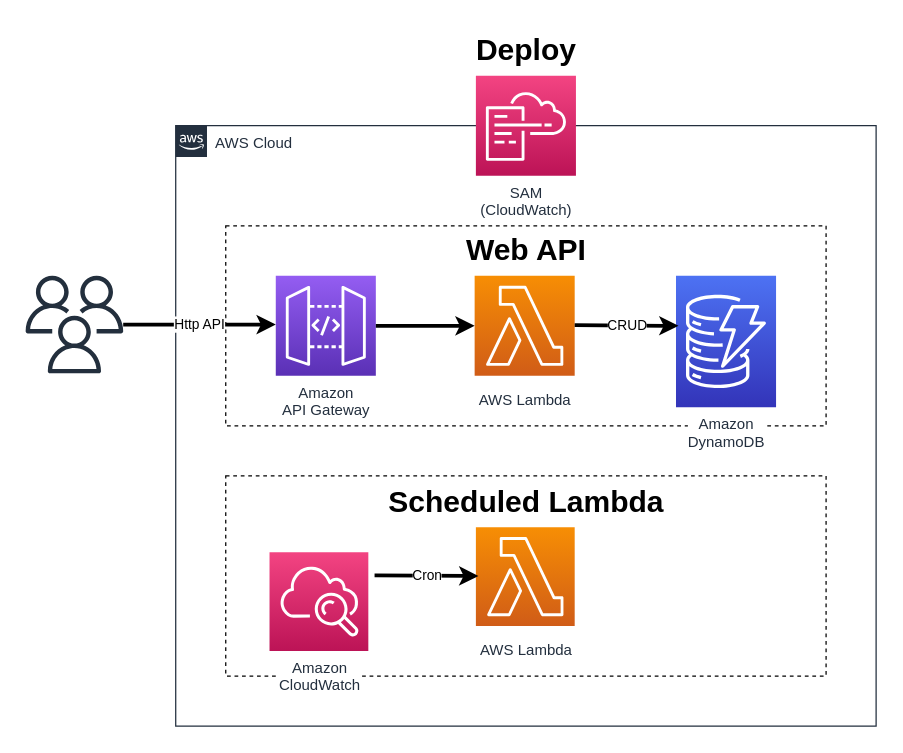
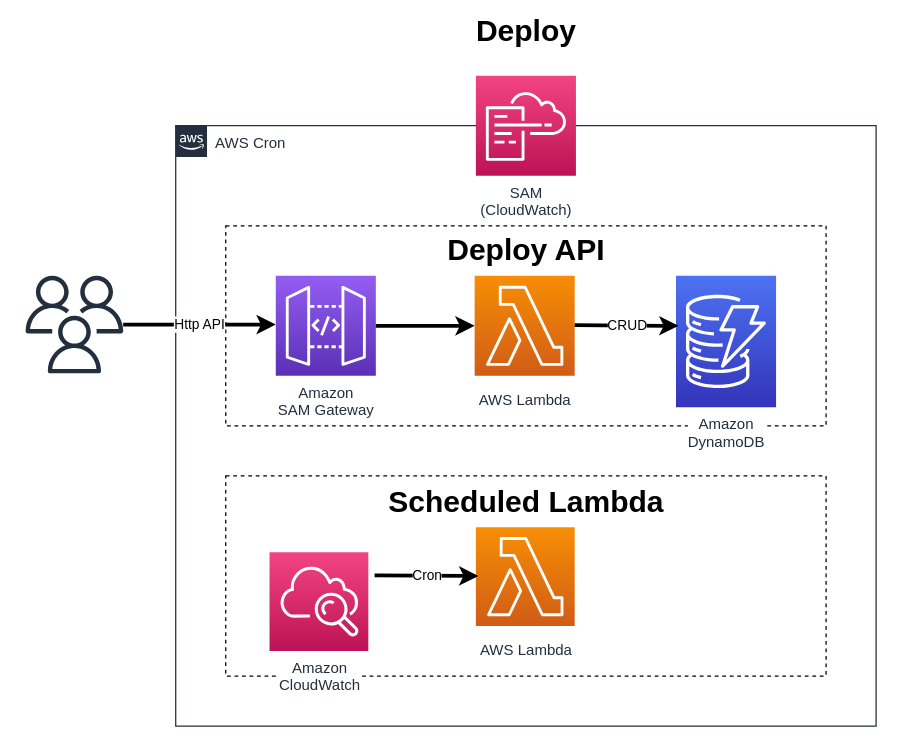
(526, 51) -> (526, 32)
(250, 143) -> (247, 143)
(526, 251) -> (526, 251)
(326, 402) -> (326, 402)
